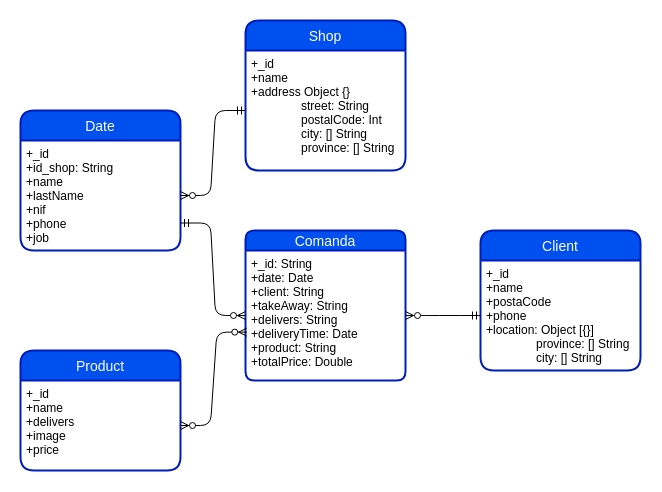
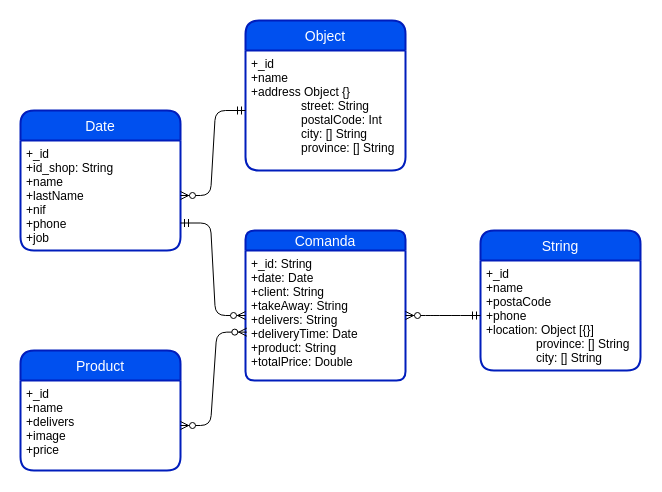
(325, 36) -> (325, 36)
(560, 246) -> (560, 246)
